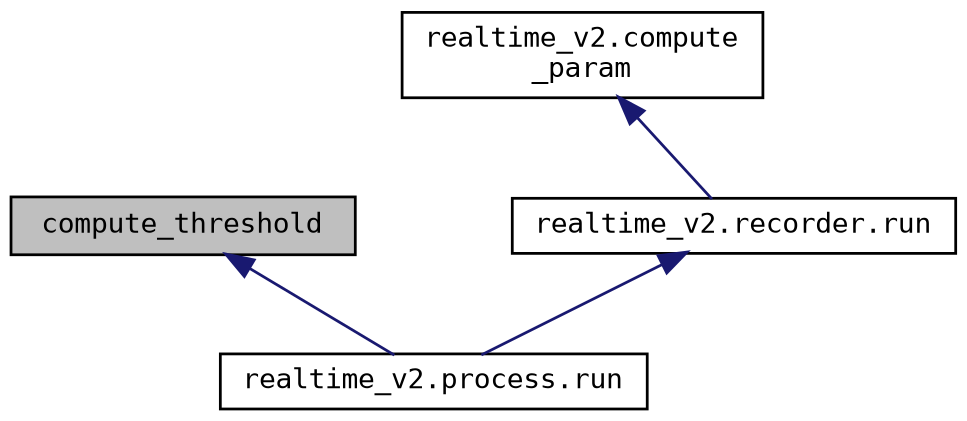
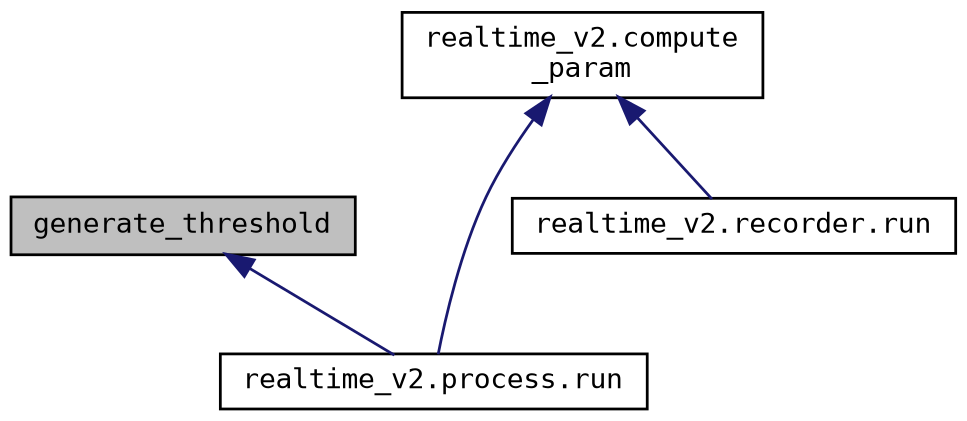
(183, 226) -> (183, 226)
(572, 310) -> (472, 231)
